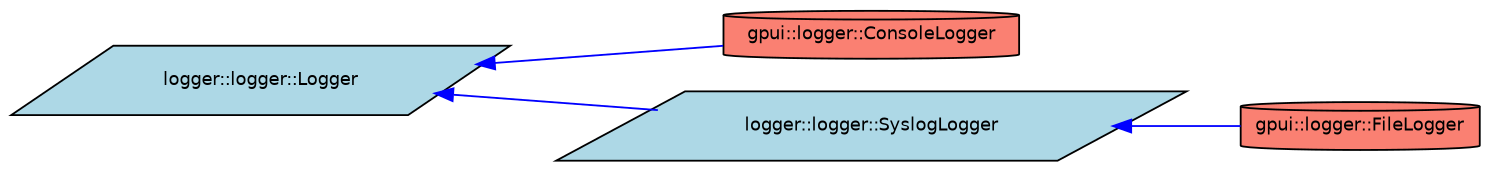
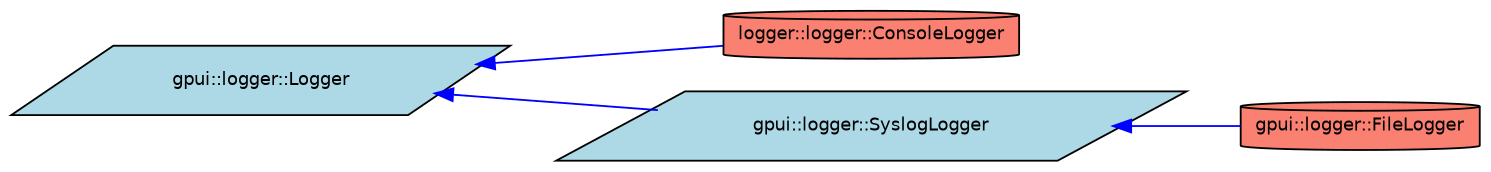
(871, 35) -> (871, 35)
(261, 80) -> (261, 80)
(871, 126) -> (871, 126)
